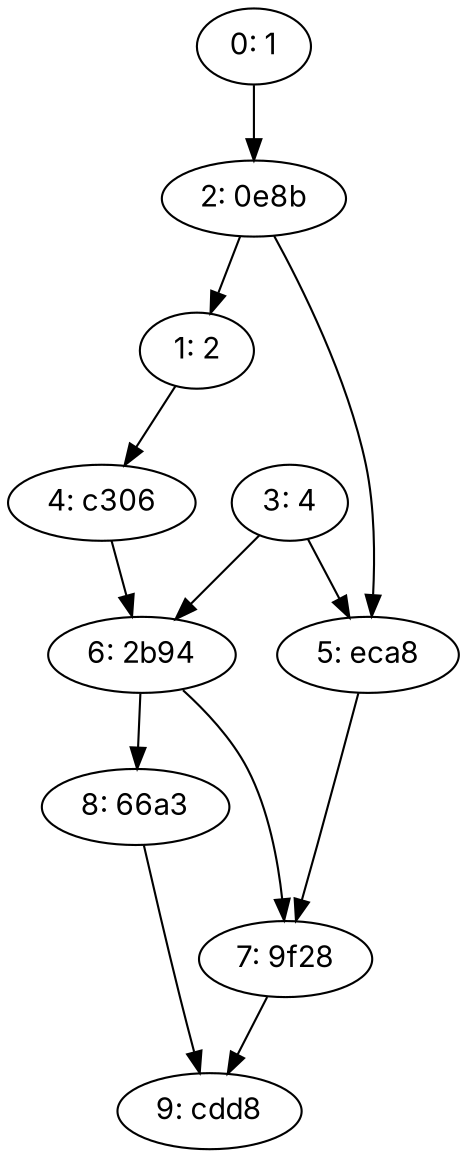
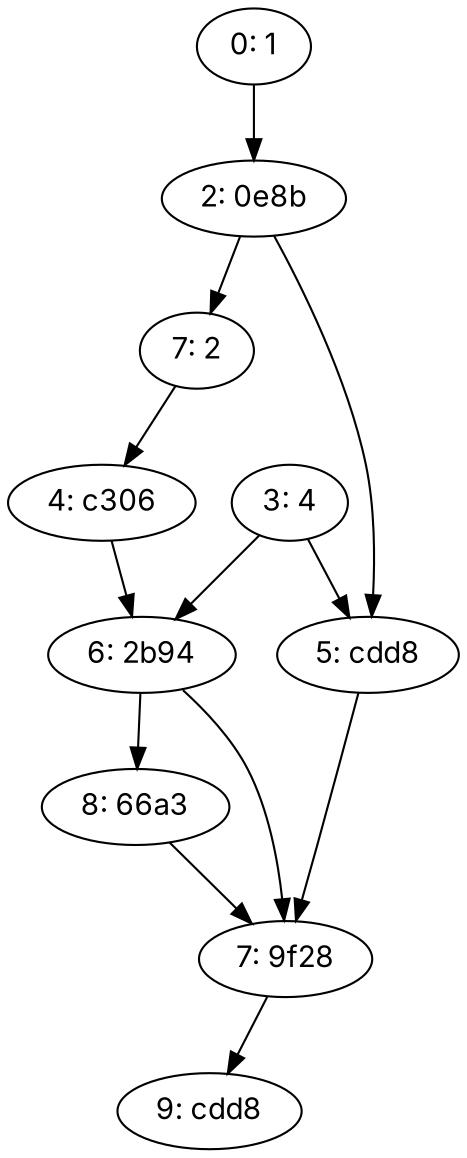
(197, 351) -> (197, 351)
(368, 655) -> (368, 655)
(168, 949) -> (203, 876)
